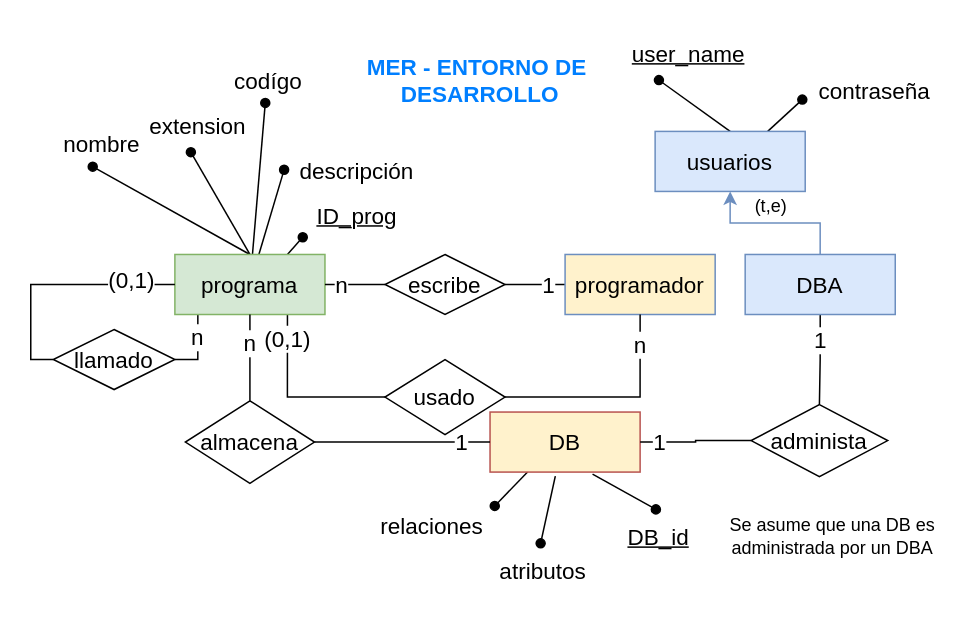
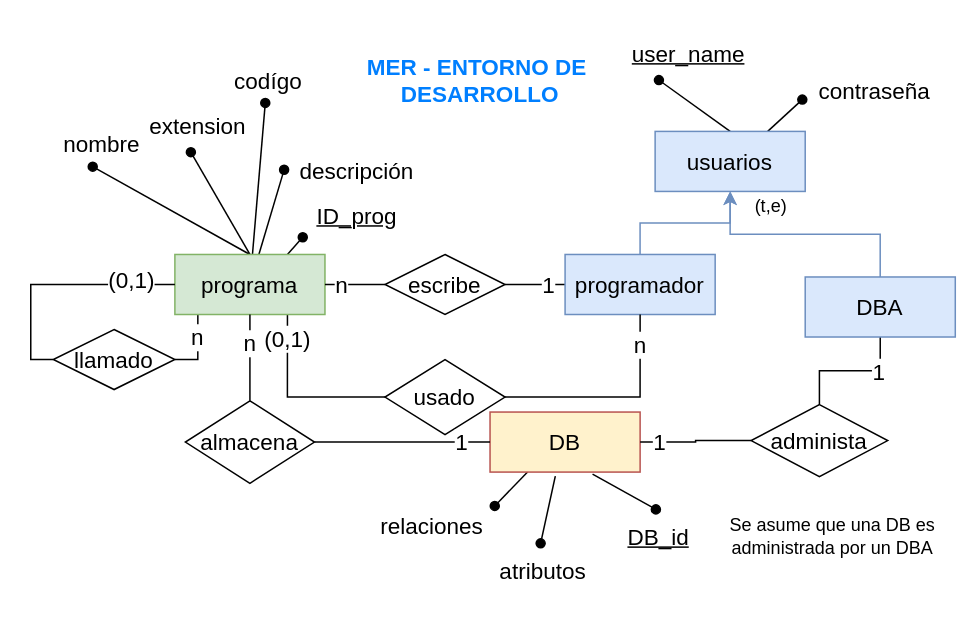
none -> (667, 223)
(640, 284) -> (640, 284)
(820, 284) -> (880, 307)
